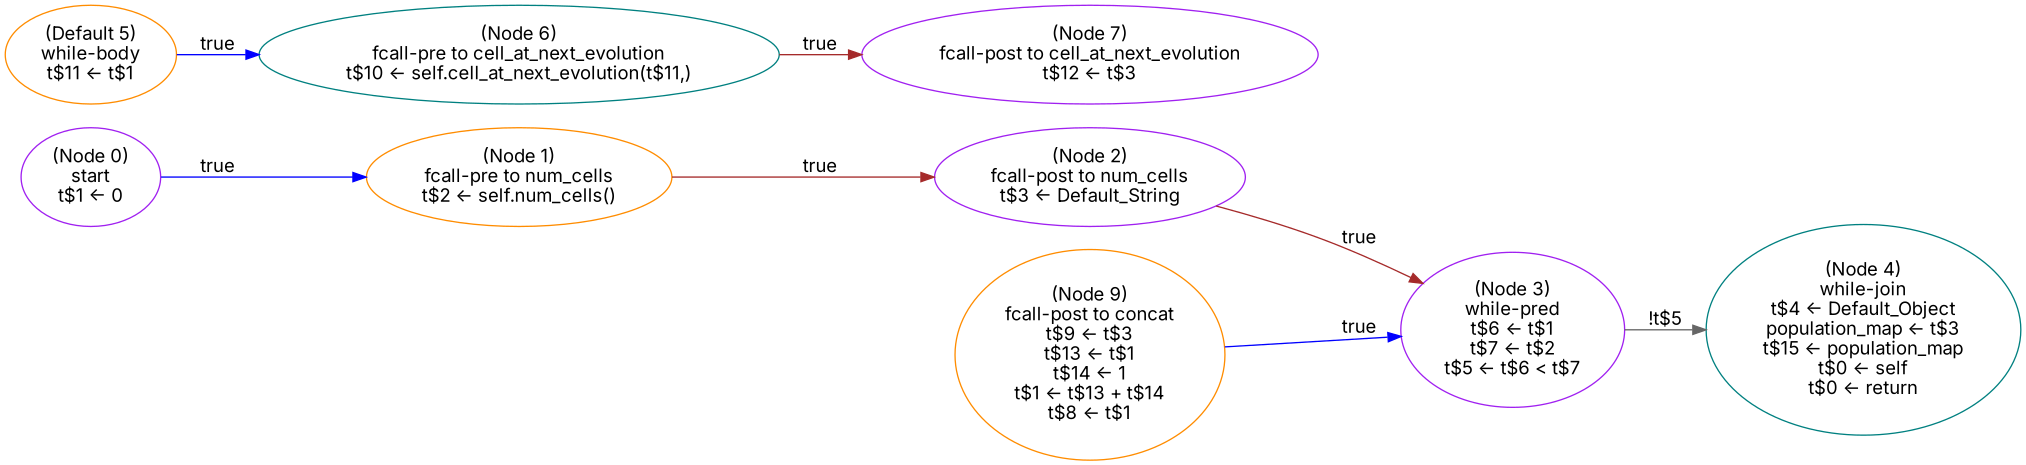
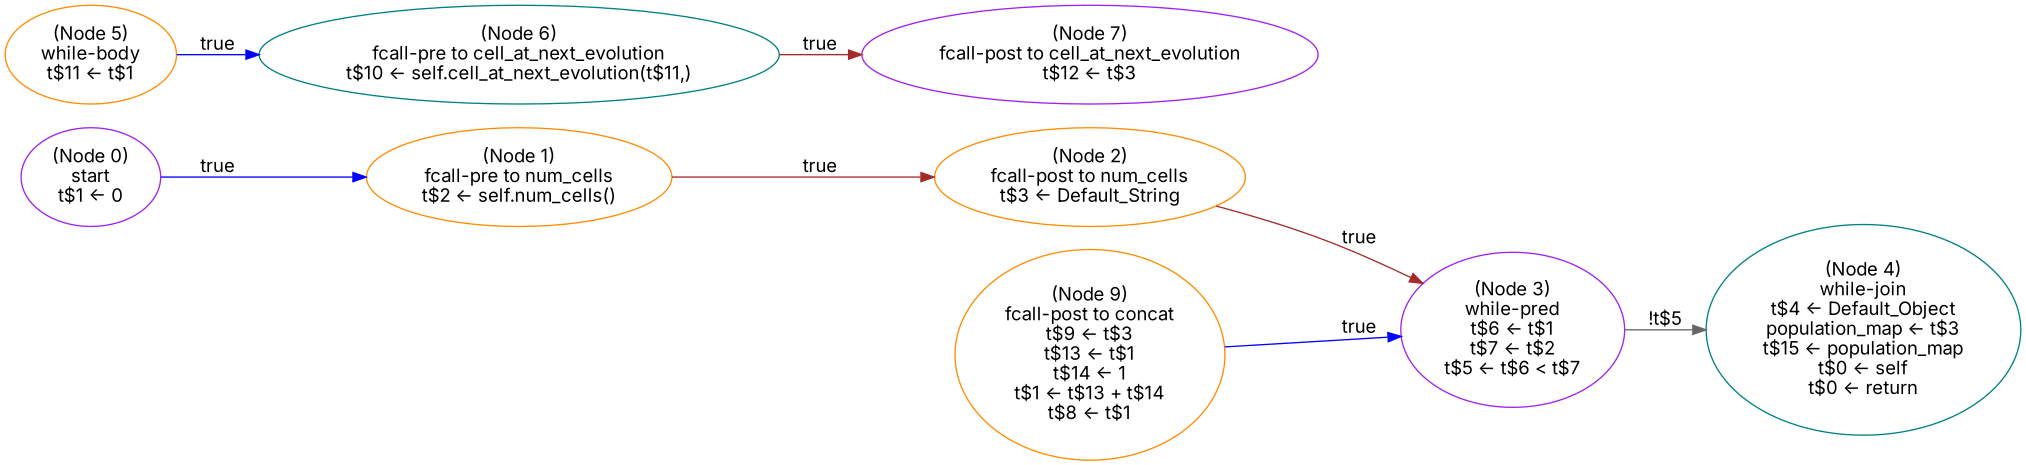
(91, 55) -> (91, 55)
(1090, 177) -> (1090, 177)
